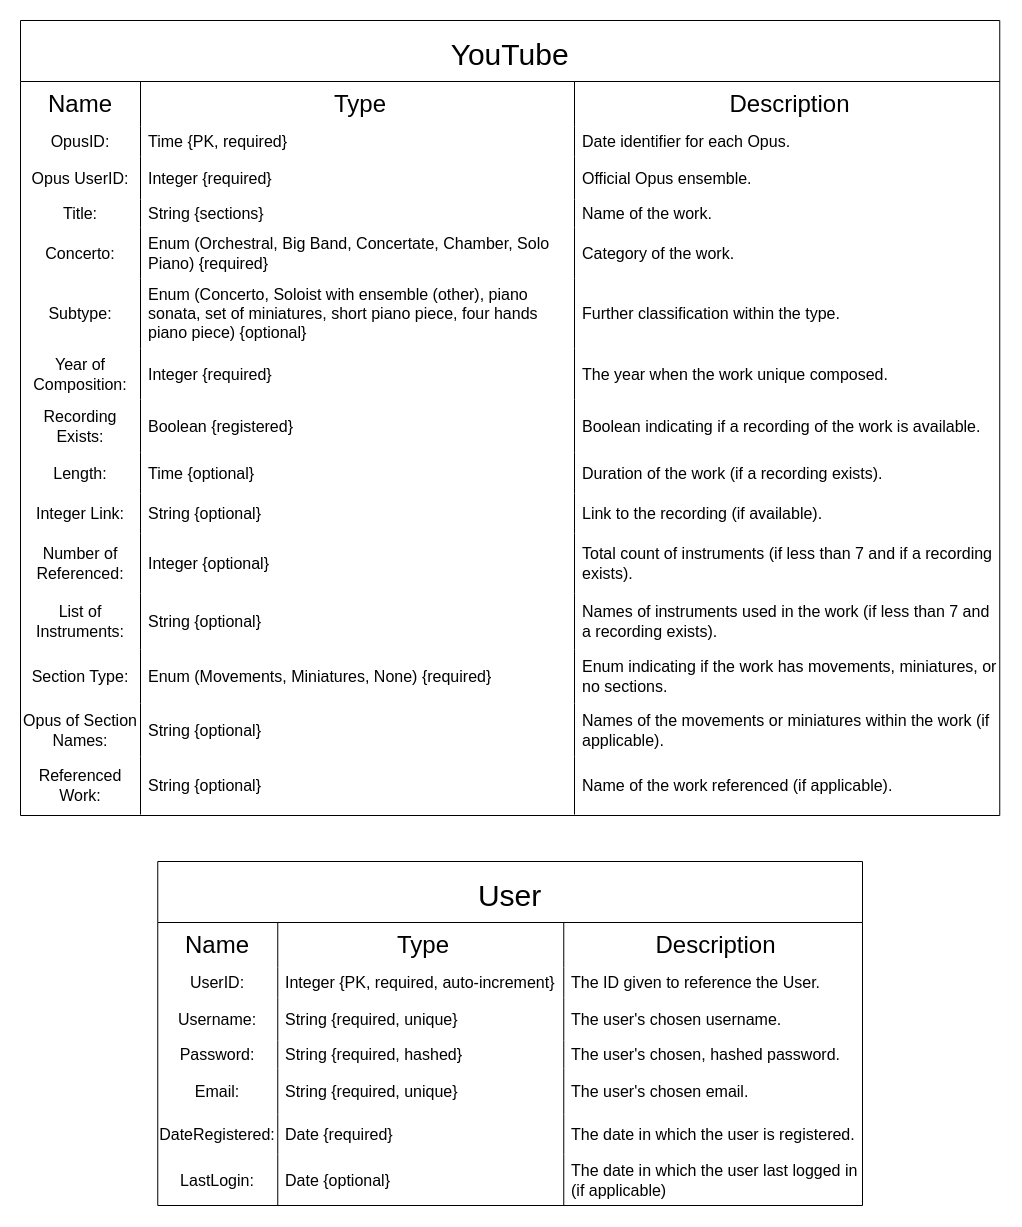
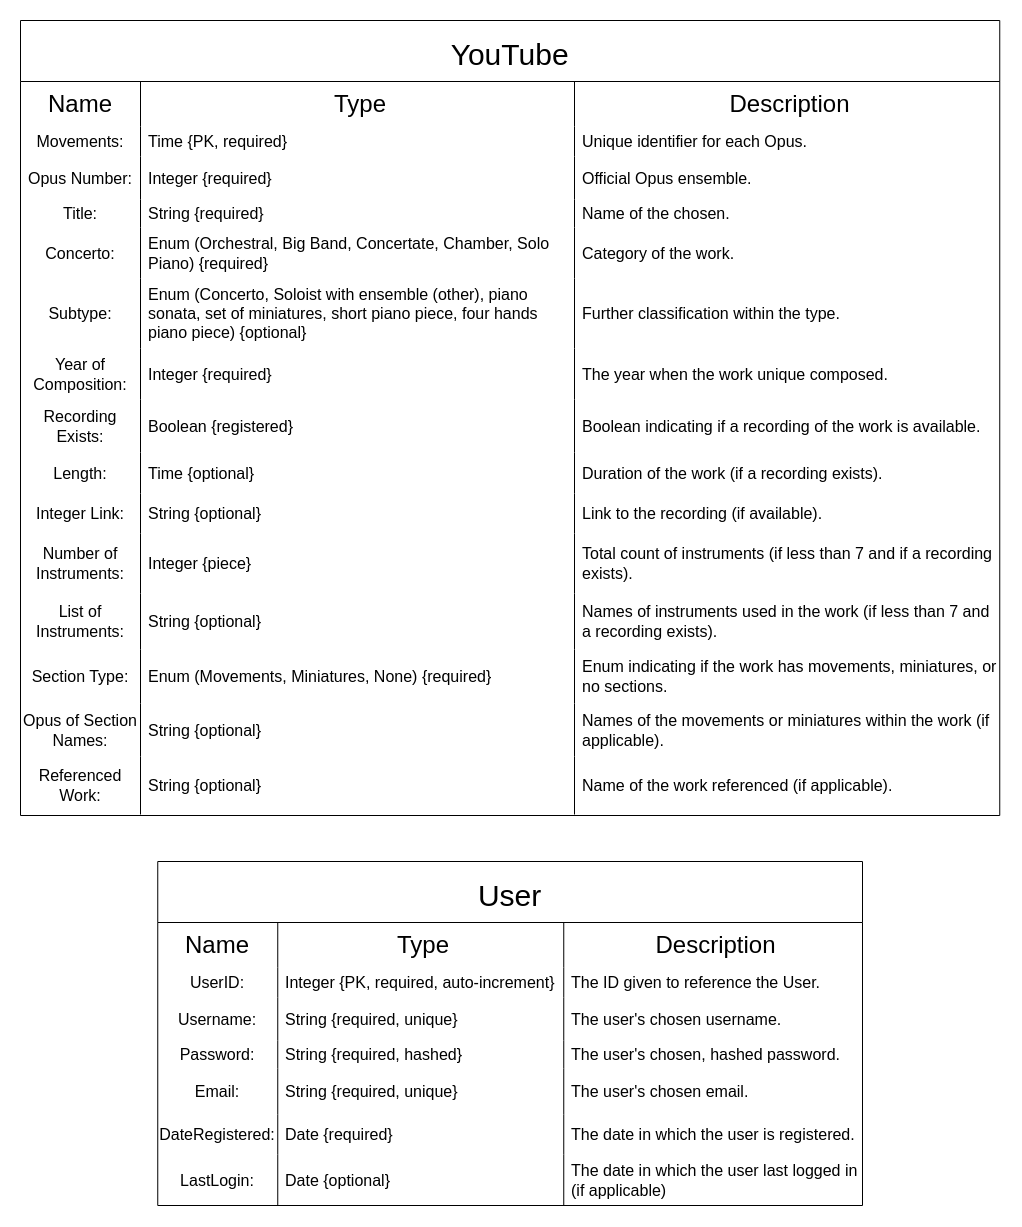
(81, 142) -> (81, 142)
(700, 142) -> (707, 142)
(81, 179) -> (81, 179)
(218, 214) -> (218, 214)
(650, 214) -> (659, 214)
(81, 564) -> (81, 564)
(223, 564) -> (212, 564)
